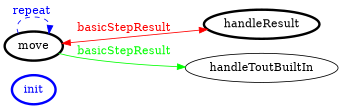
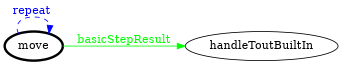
(262, 24) -> none
(34, 90) -> none
